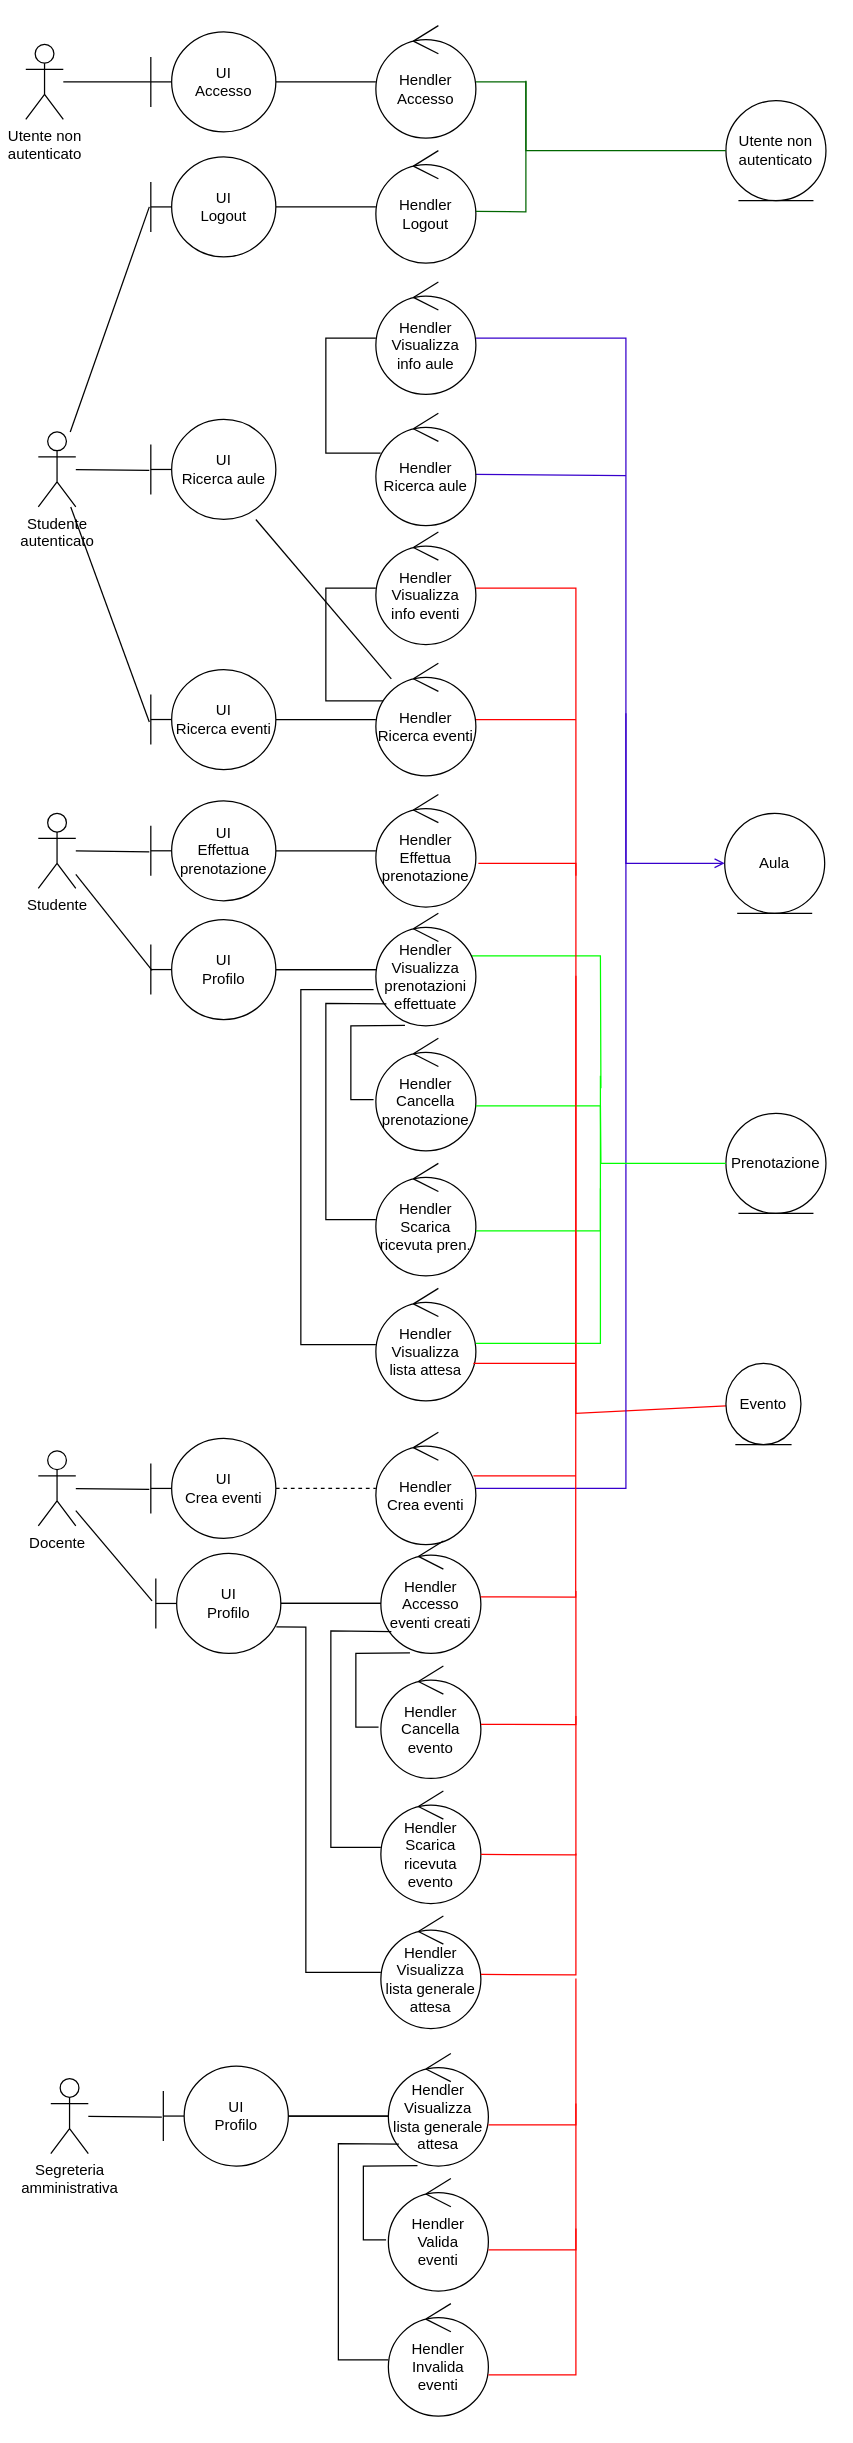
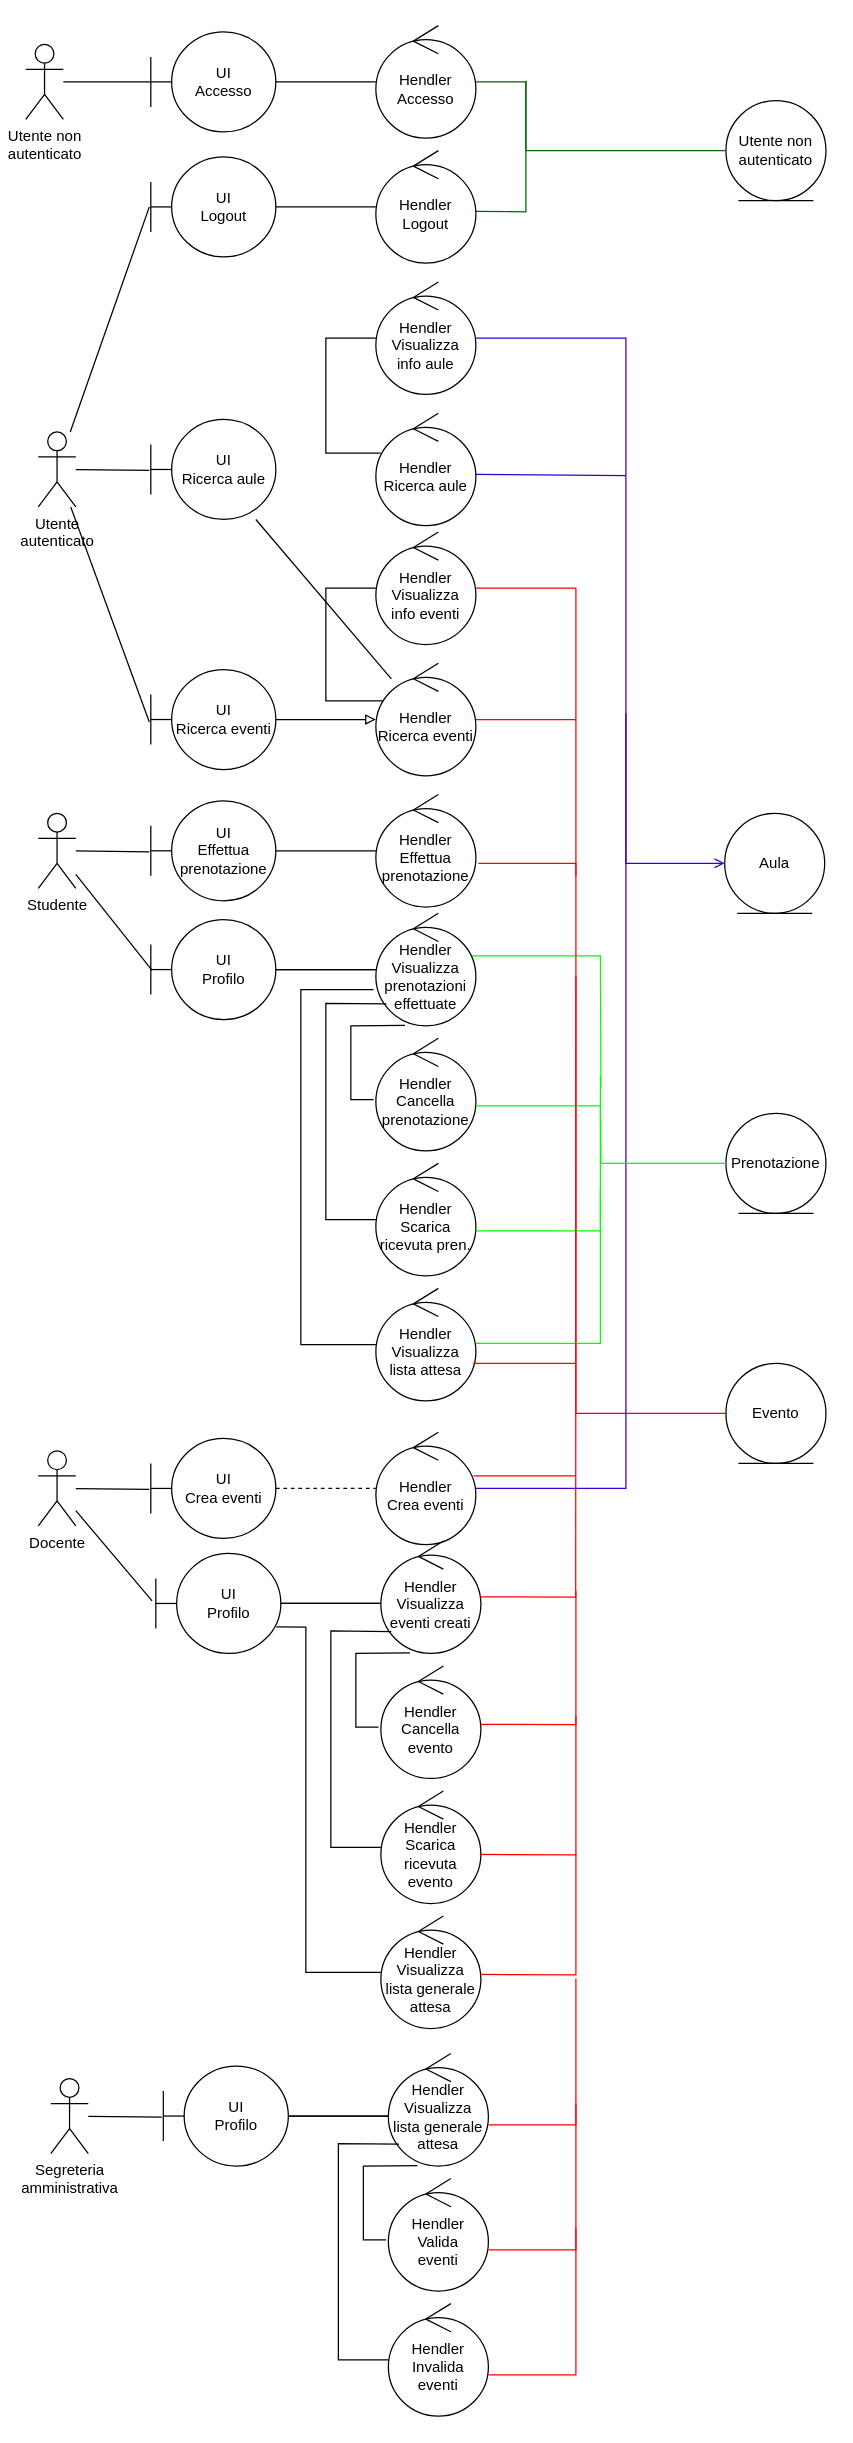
(58, 534) -> (58, 534)
(369, 719) -> (364, 719)
(763, 1404) -> (776, 1413)
(431, 1604) -> (431, 1604)
